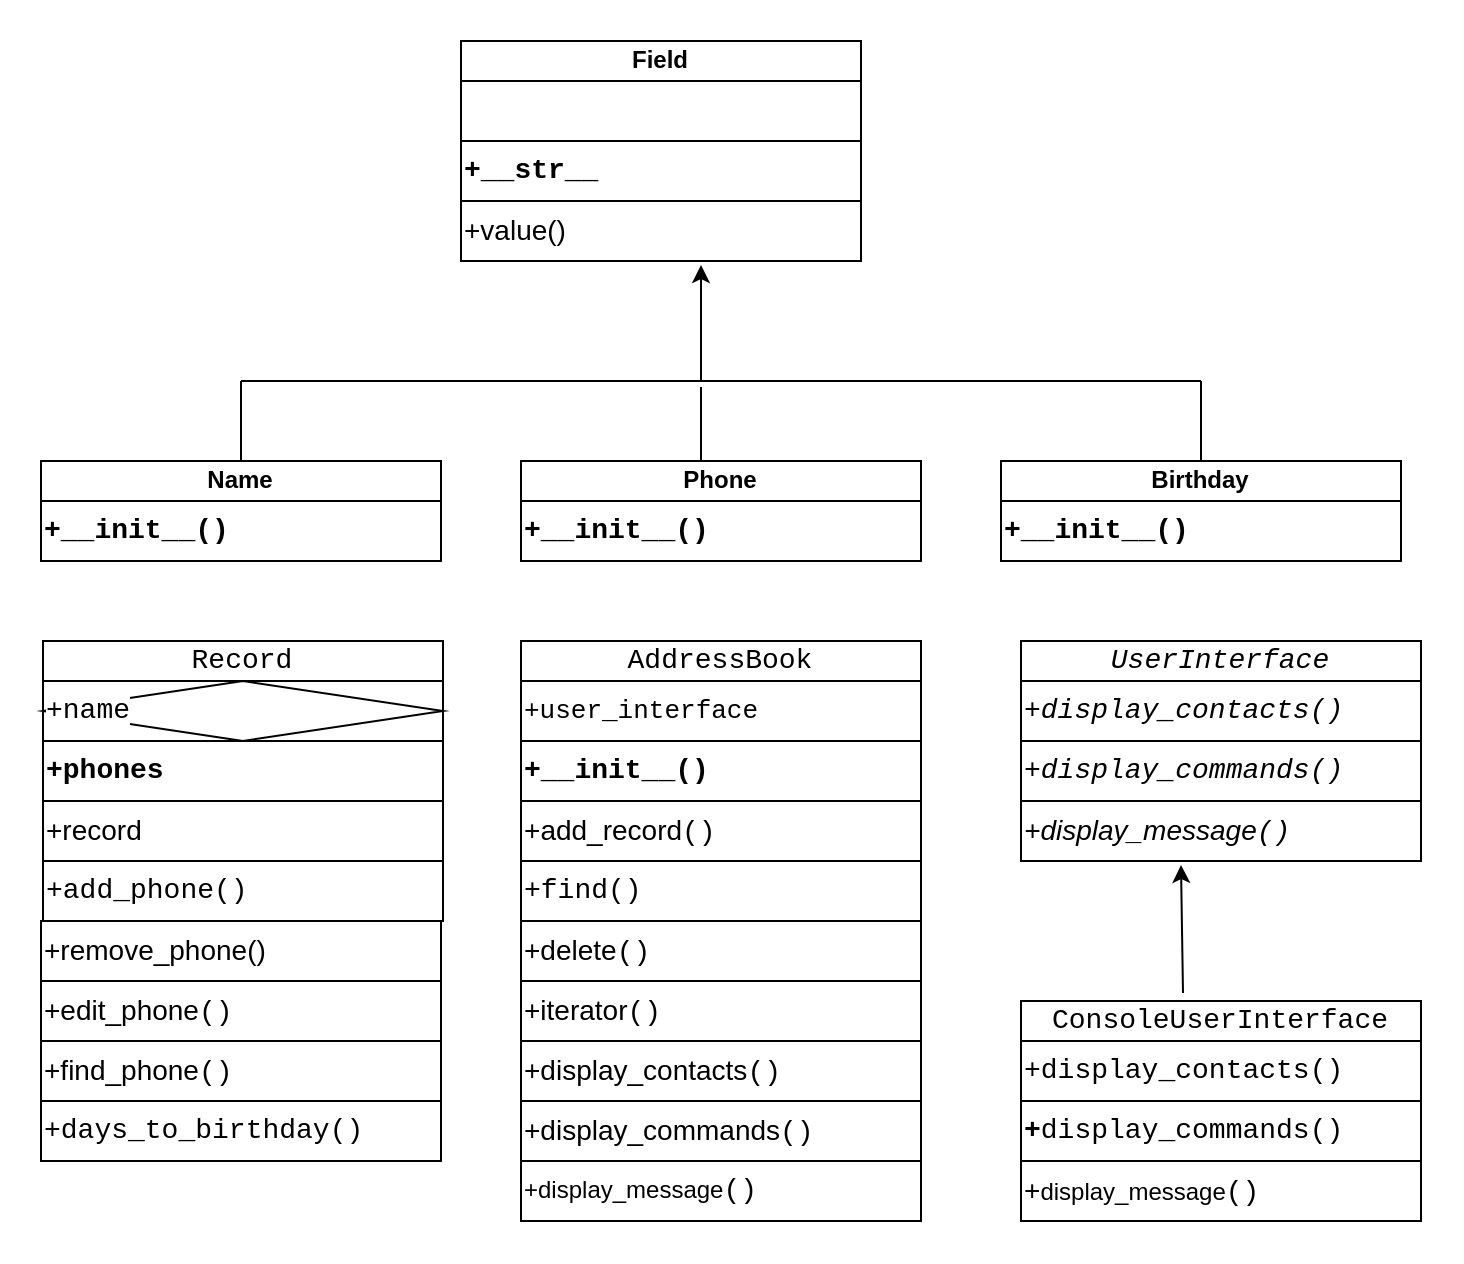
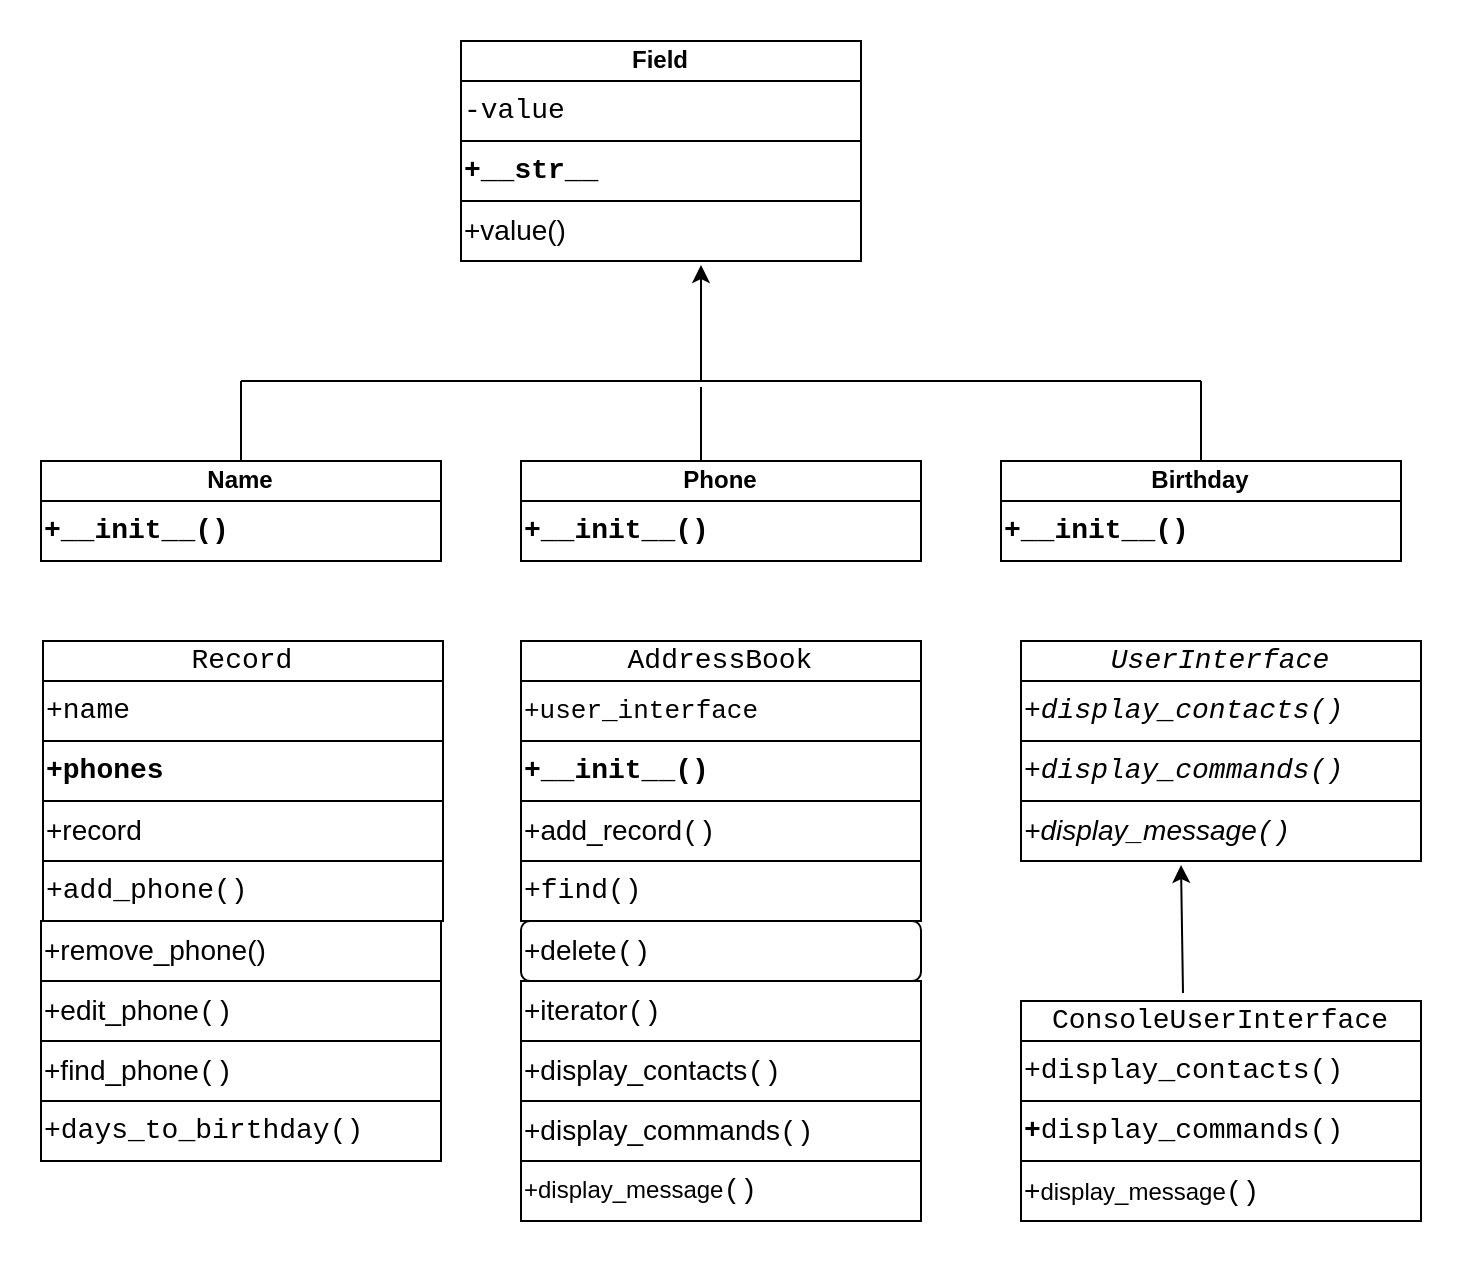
none -> (661, 111)
(243, 711) -> (243, 711)
(721, 951) -> (721, 951)
